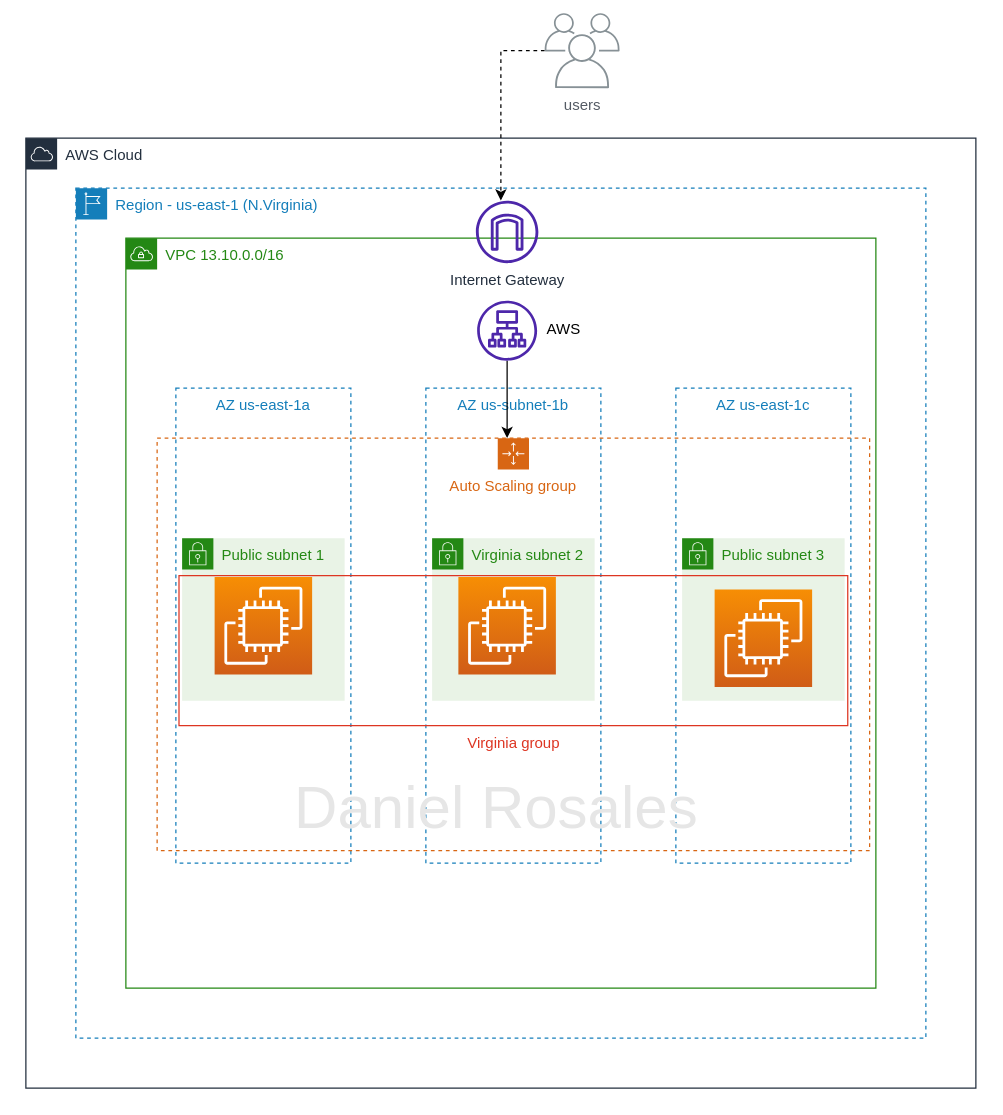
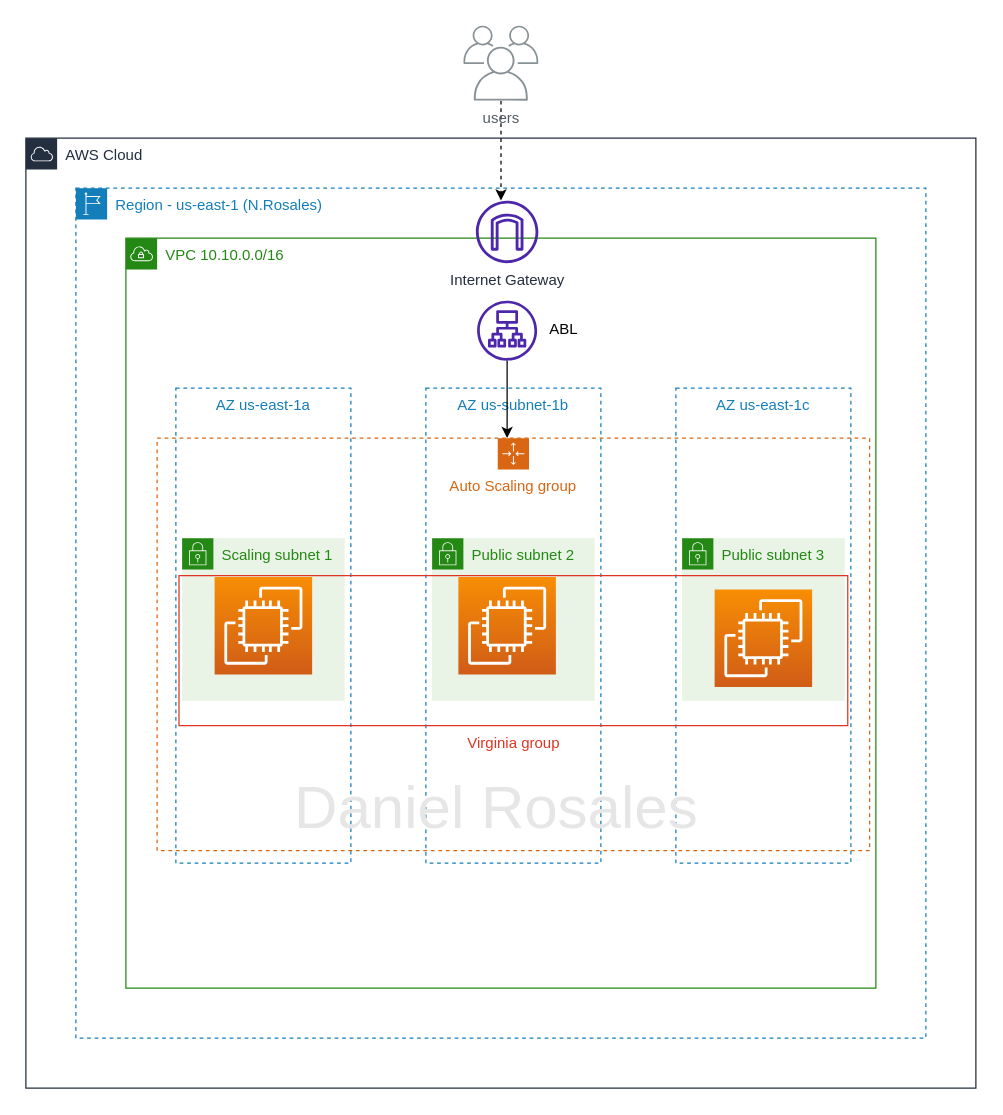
(582, 51) -> (501, 63)
(230, 206) -> (230, 206)
(225, 256) -> (225, 256)
(564, 329) -> (564, 329)
(277, 556) -> (281, 556)
(533, 565) -> (527, 556)
